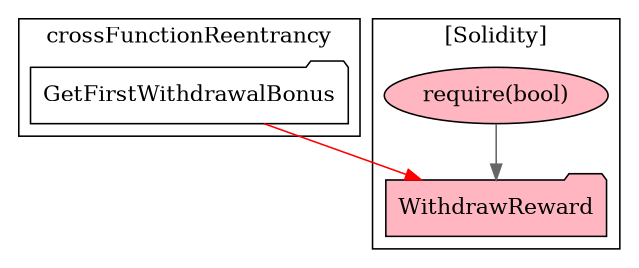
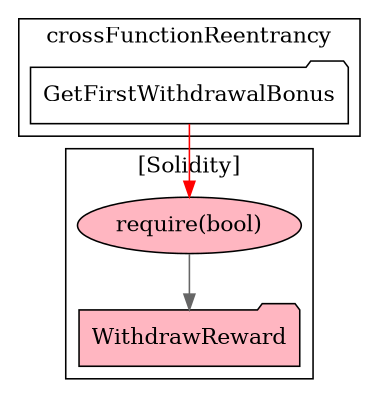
(335, 149) -> (189, 158)
